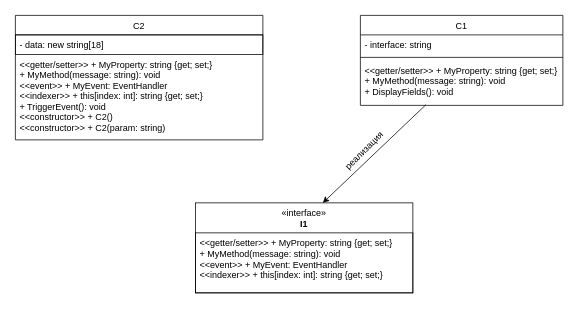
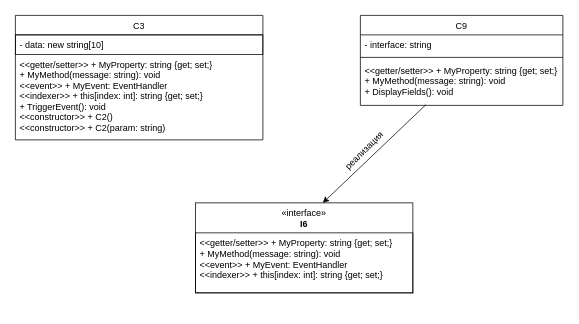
(139, 26) -> (139, 26)
(461, 26) -> (461, 26)
(71, 46) -> (71, 46)
(304, 219) -> (304, 219)
